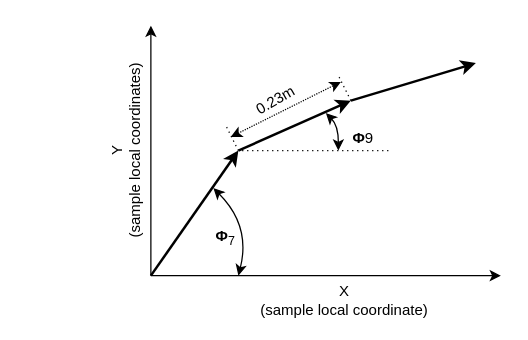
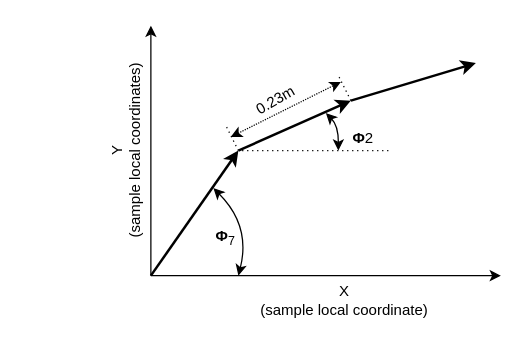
(363, 138) -> (363, 138)
